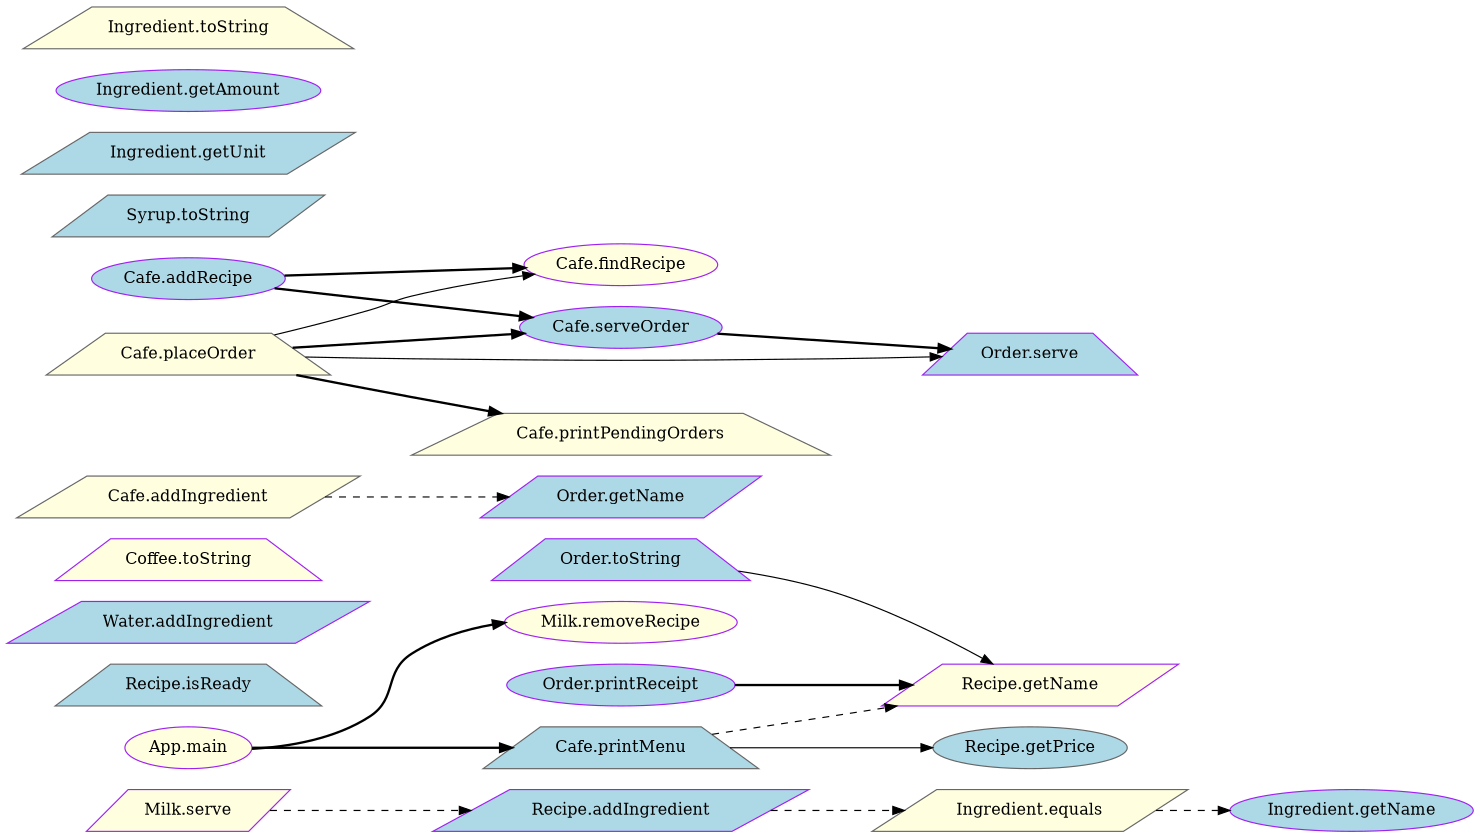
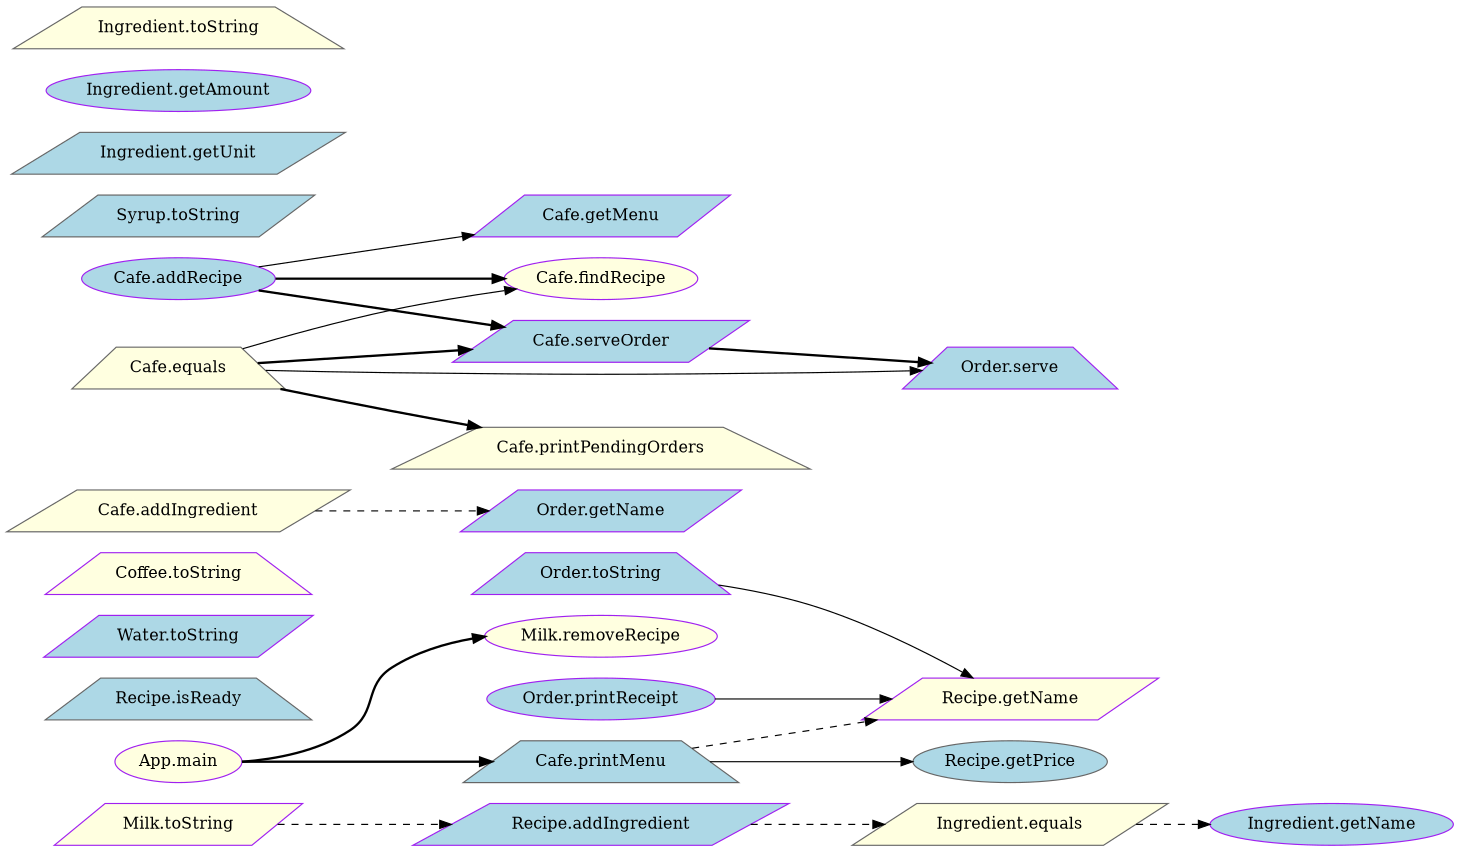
none -> (601, 216)
(621, 327) -> (601, 341)
(188, 354) -> (178, 368)
(188, 622) -> (178, 636)
(817, 685) -> (797, 699)
(188, 810) -> (178, 824)
